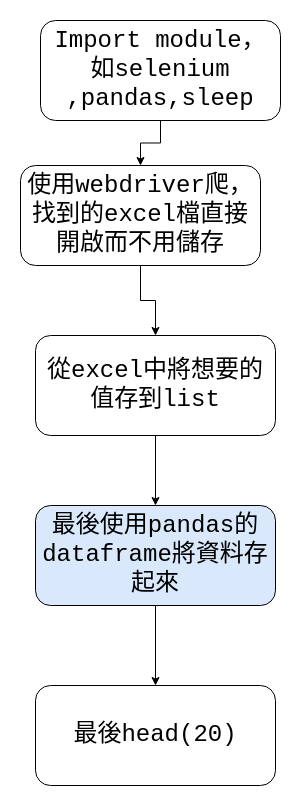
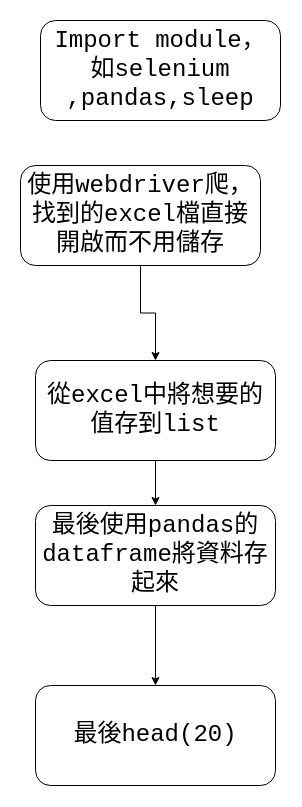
(154, 143) -> none
(156, 386) -> (156, 411)
(156, 556) -> (156, 556)
